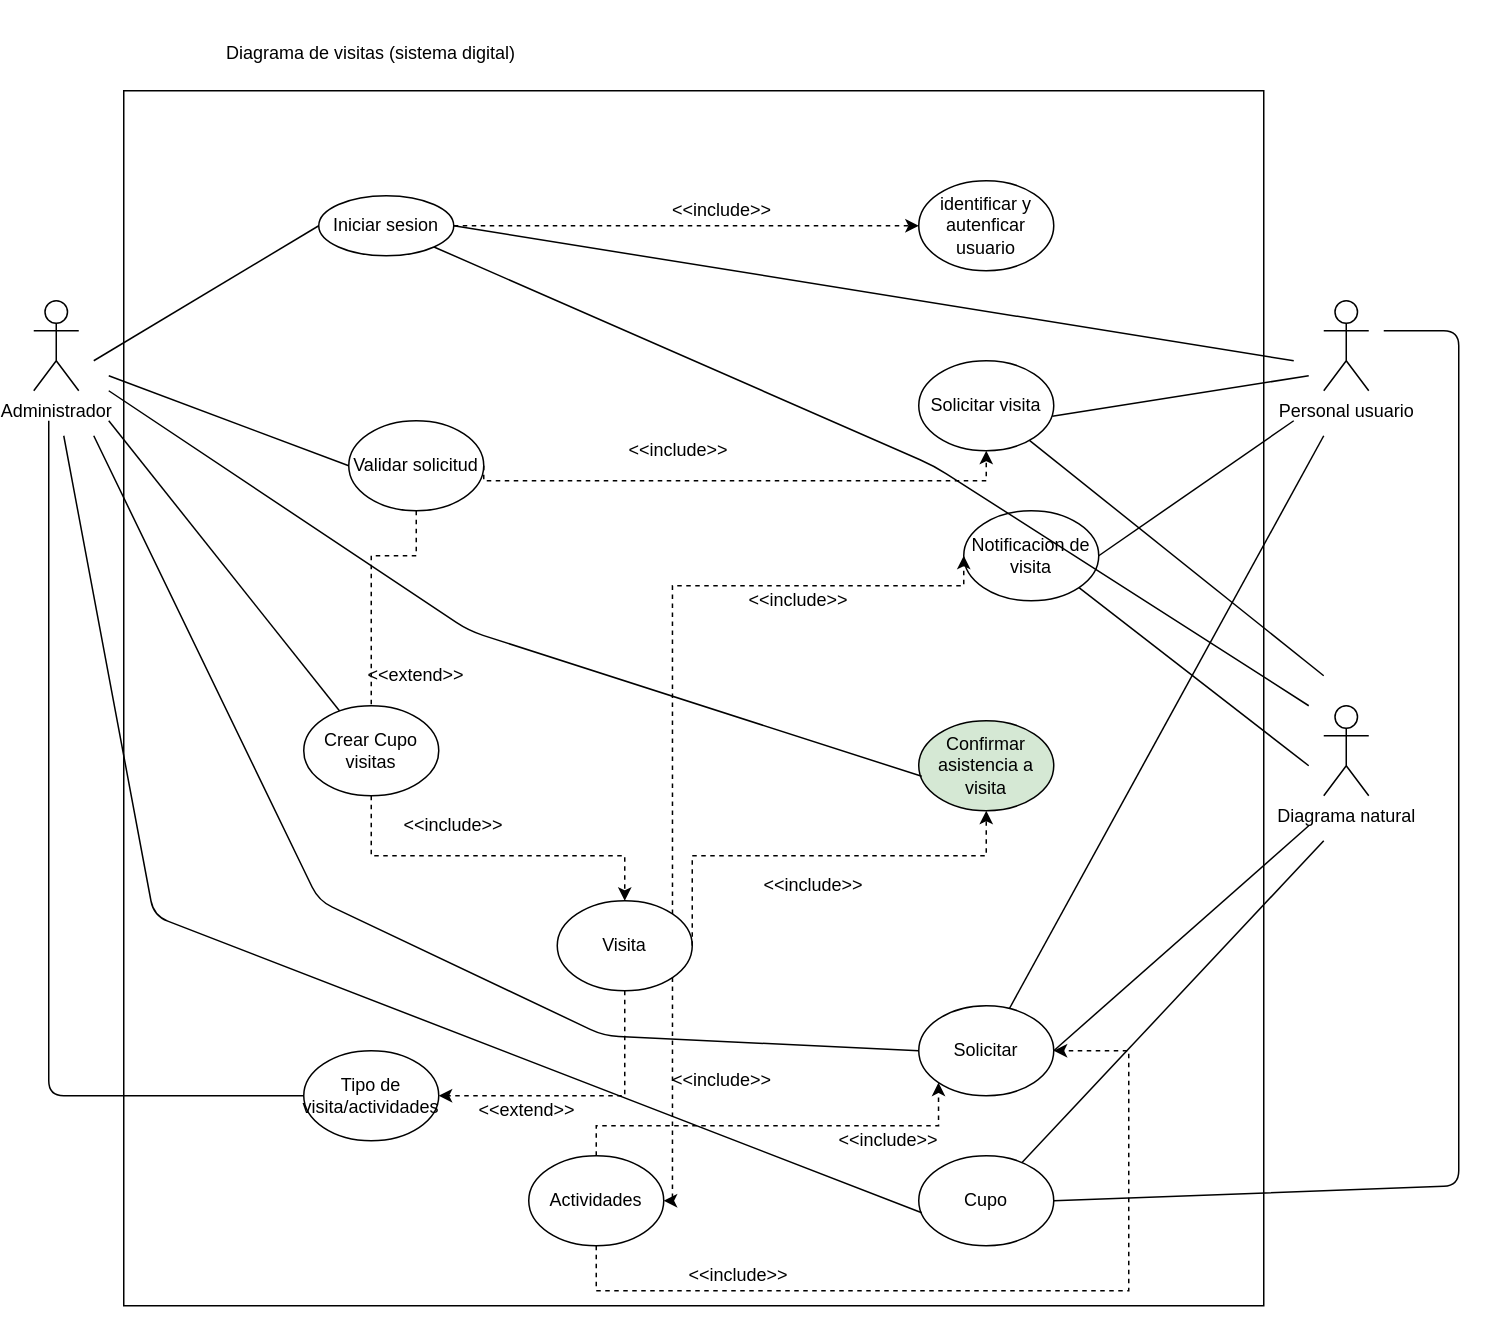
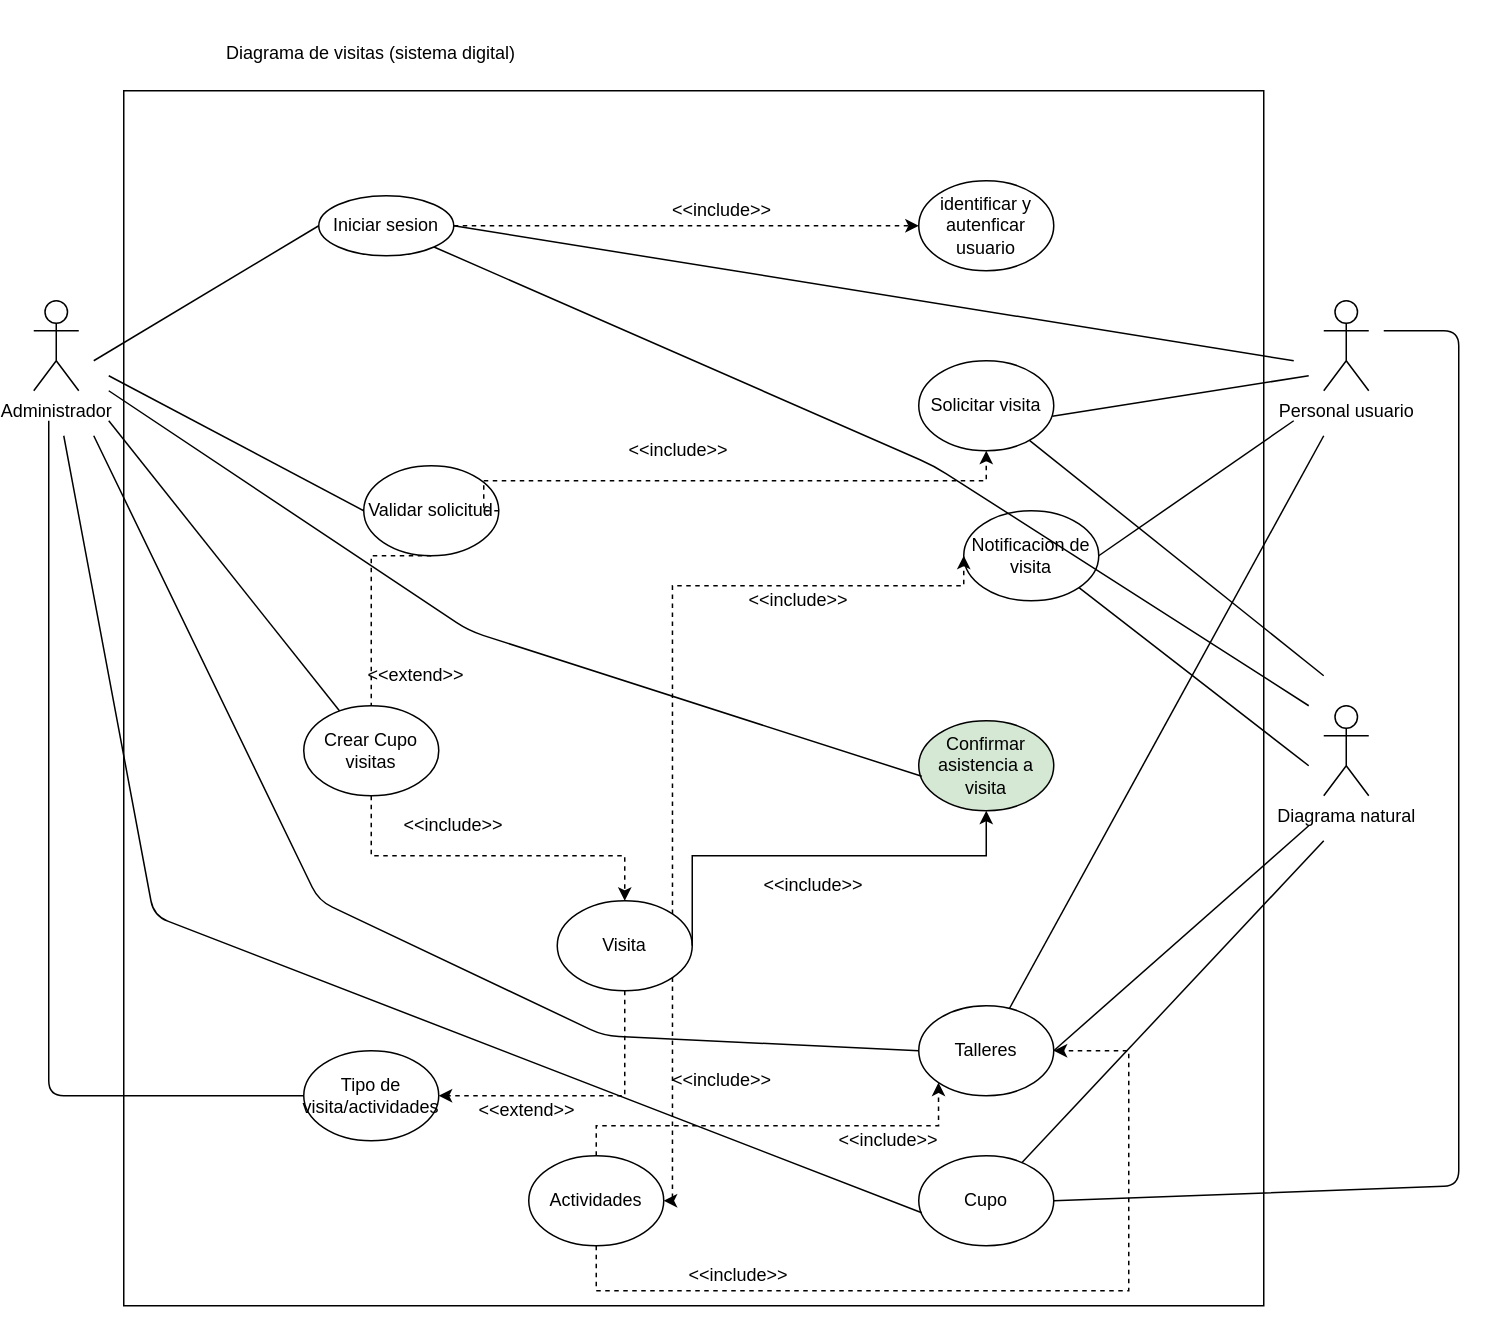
(416, 466) -> (431, 511)
(812, 856) -> (812, 856)
(986, 1051) -> (986, 1051)
